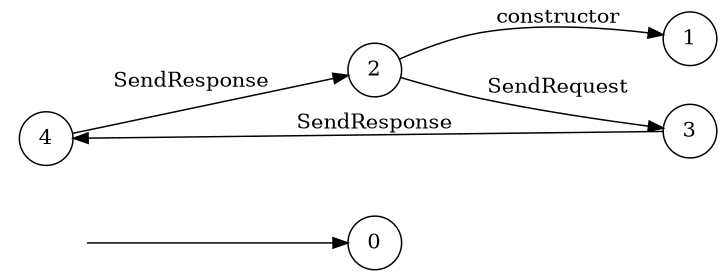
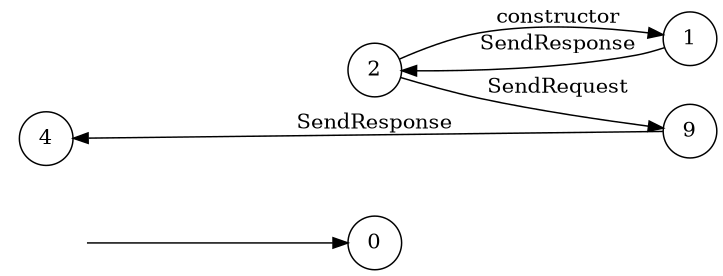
(203, 106) -> (541, 67)
(690, 131) -> (690, 131)
